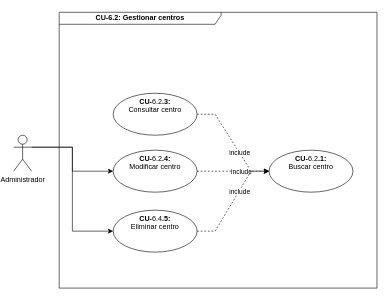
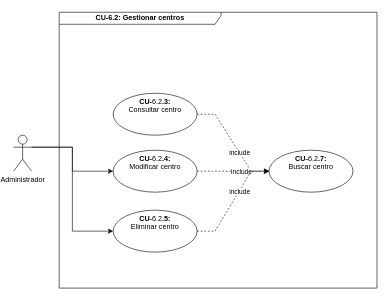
(311, 163) -> (311, 163)
(155, 223) -> (155, 223)
